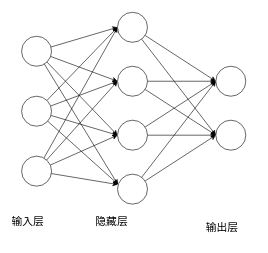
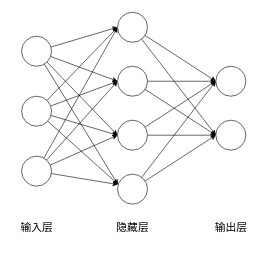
(27, 222) -> (36, 228)
(111, 222) -> (132, 228)
(222, 228) -> (231, 228)
